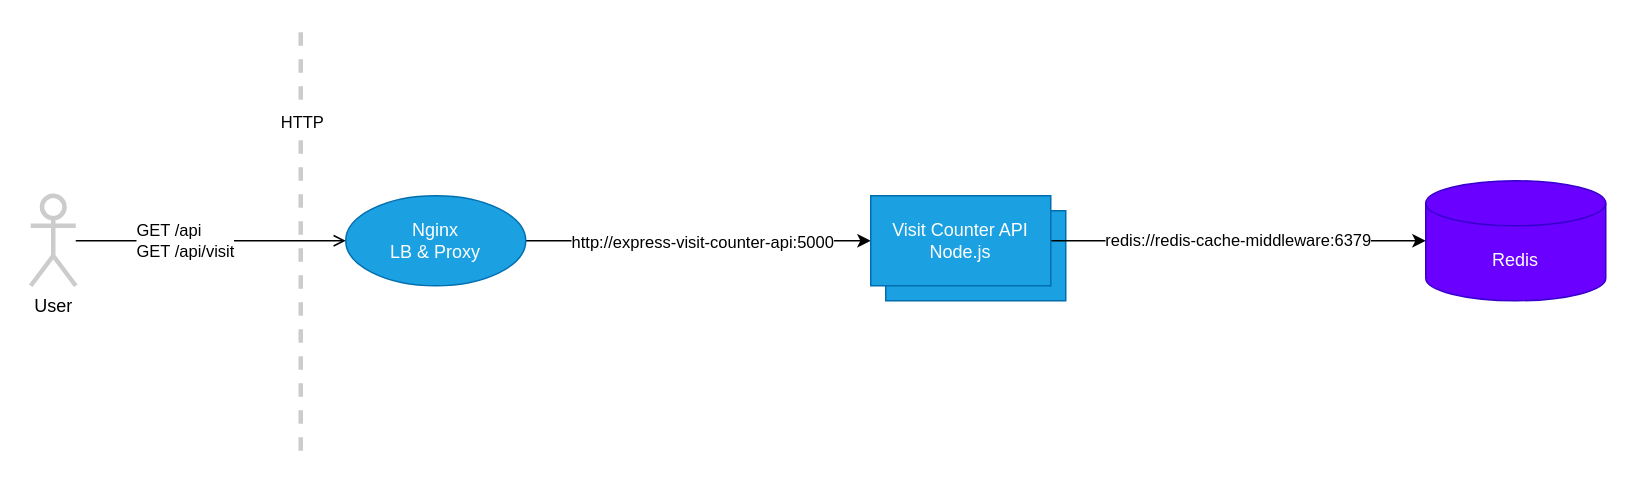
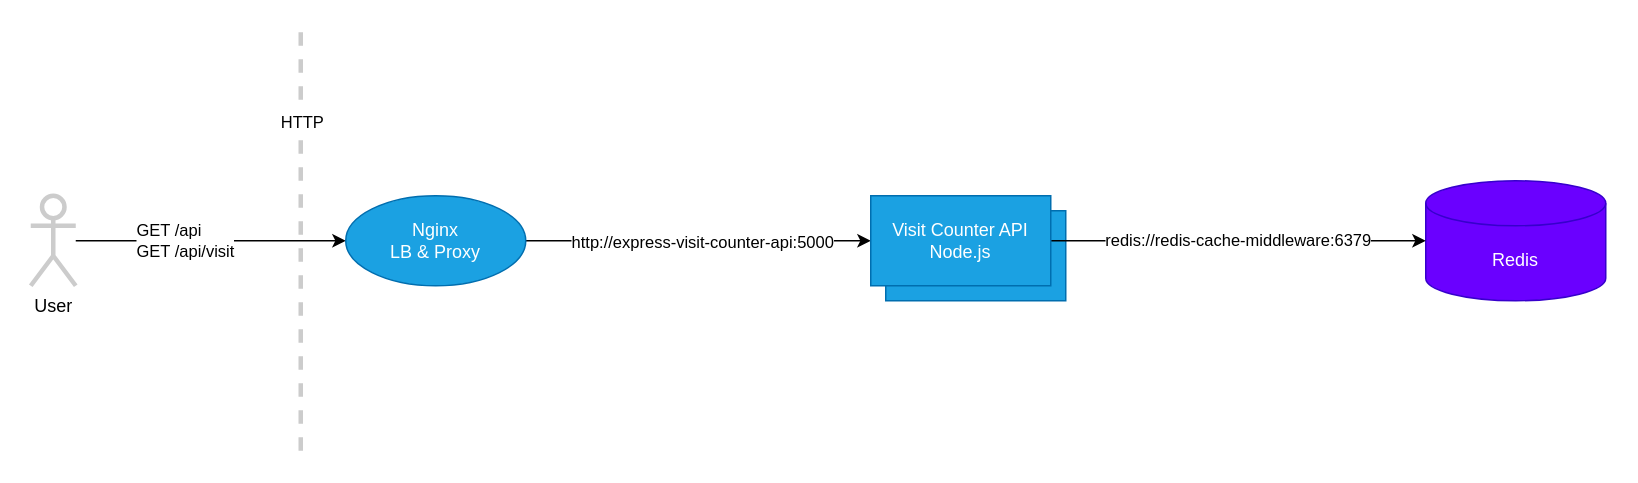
(336, 241) -> (334, 241)
